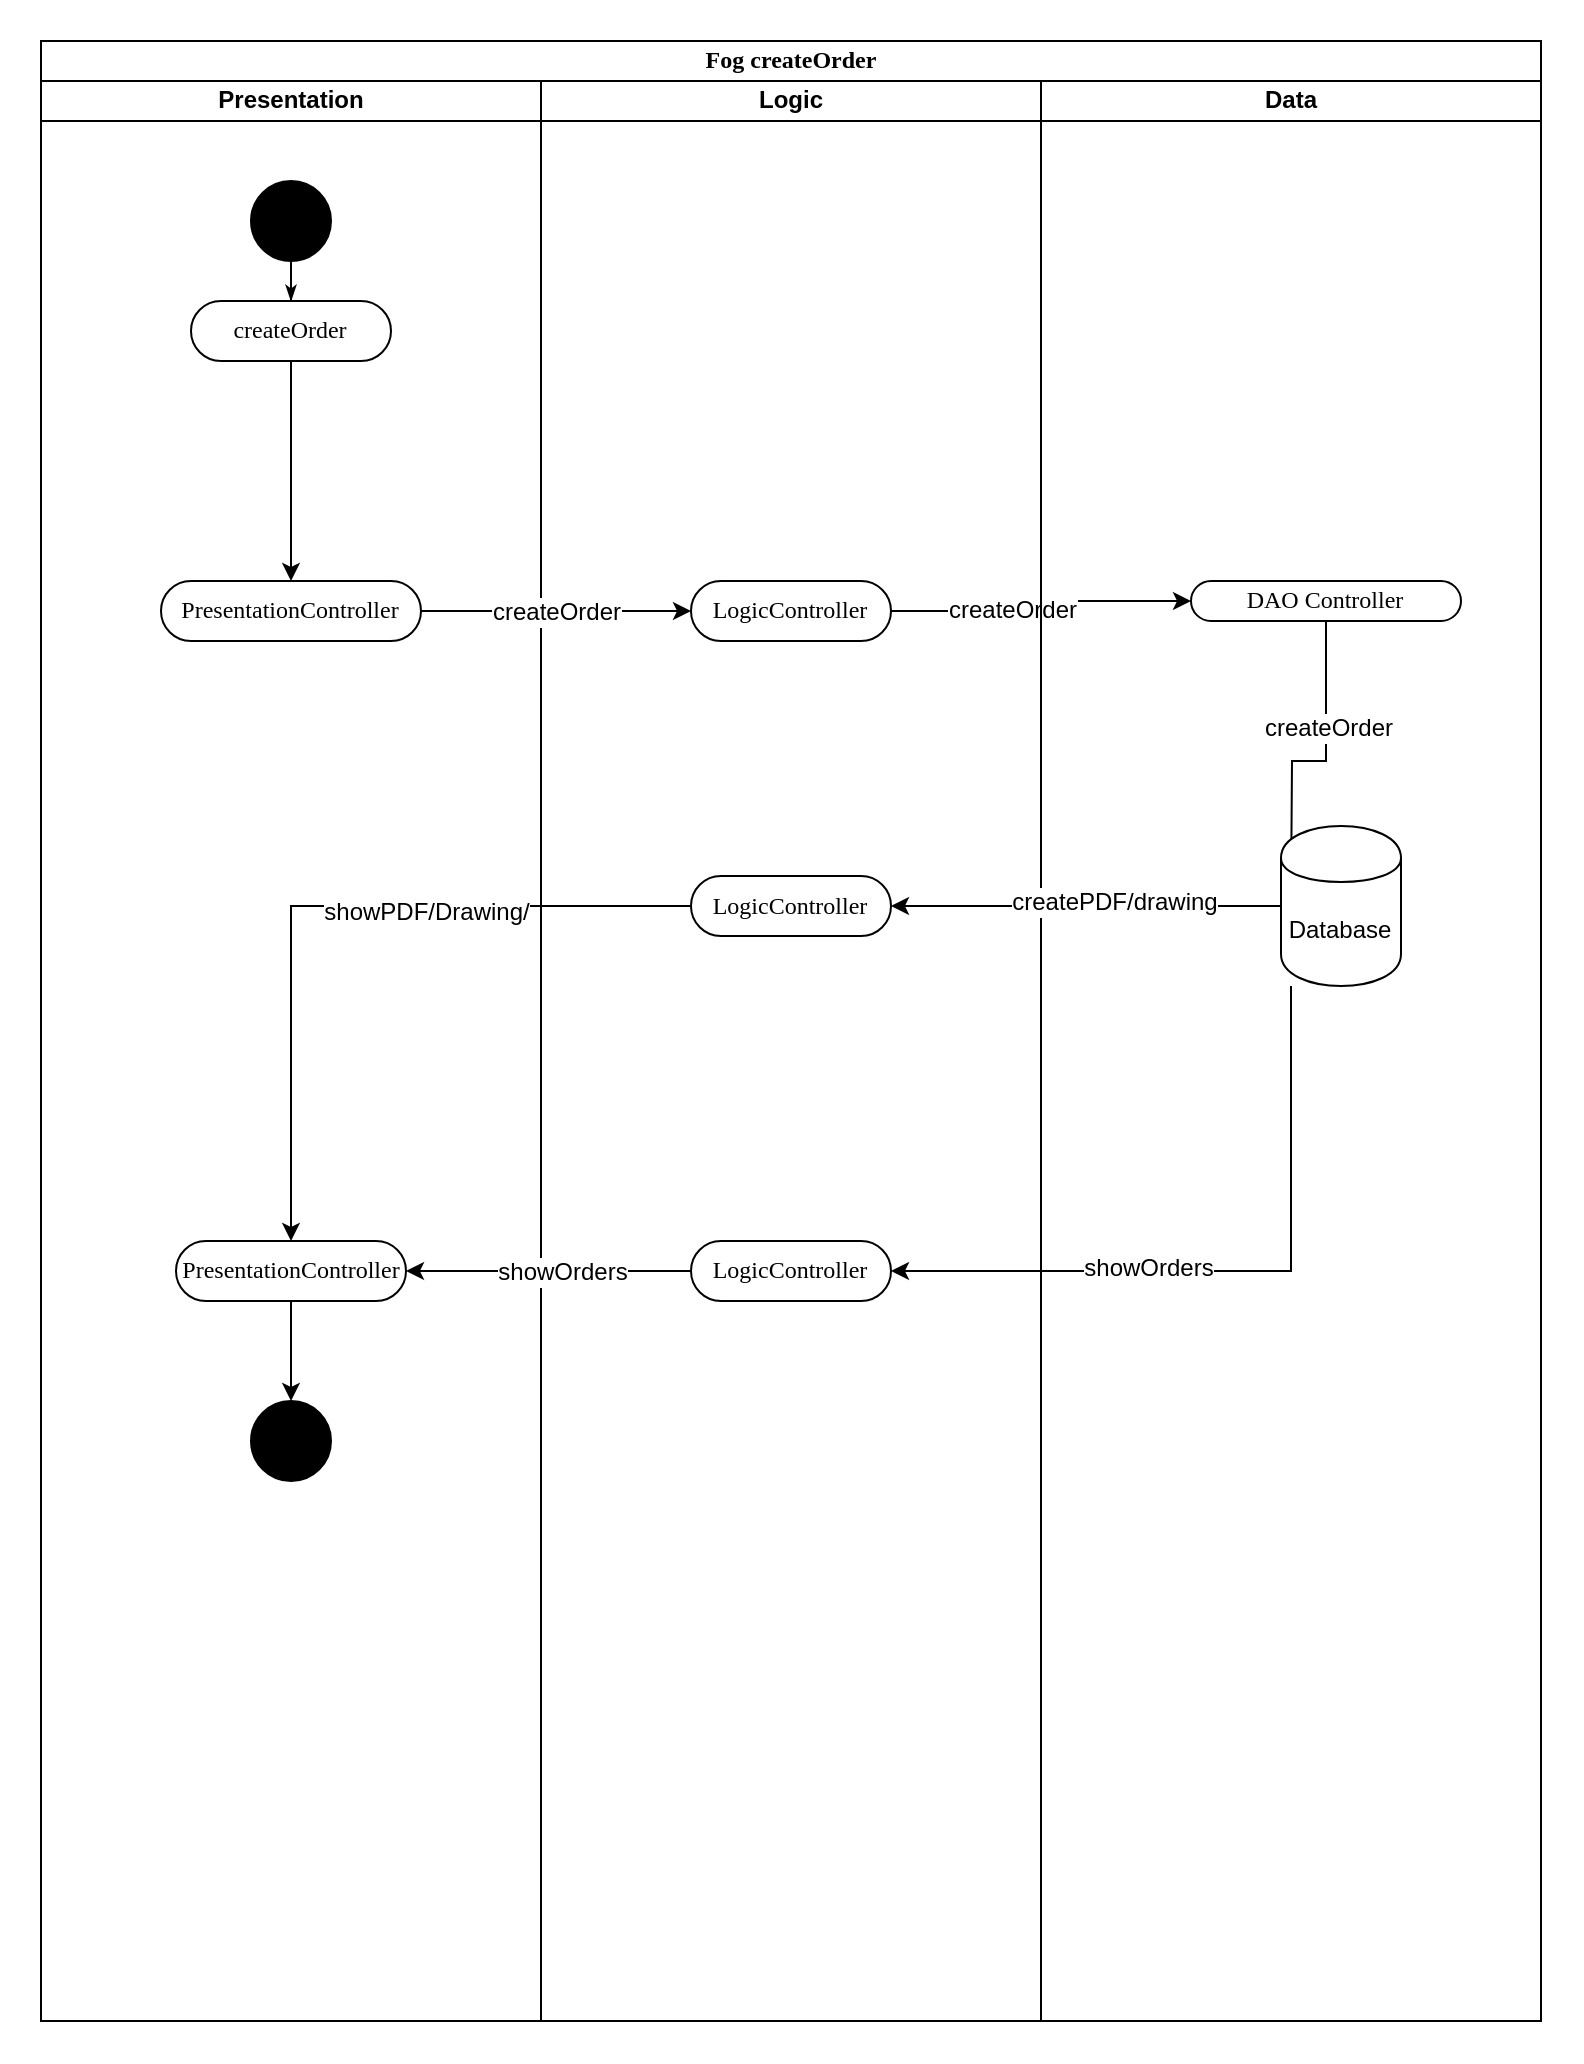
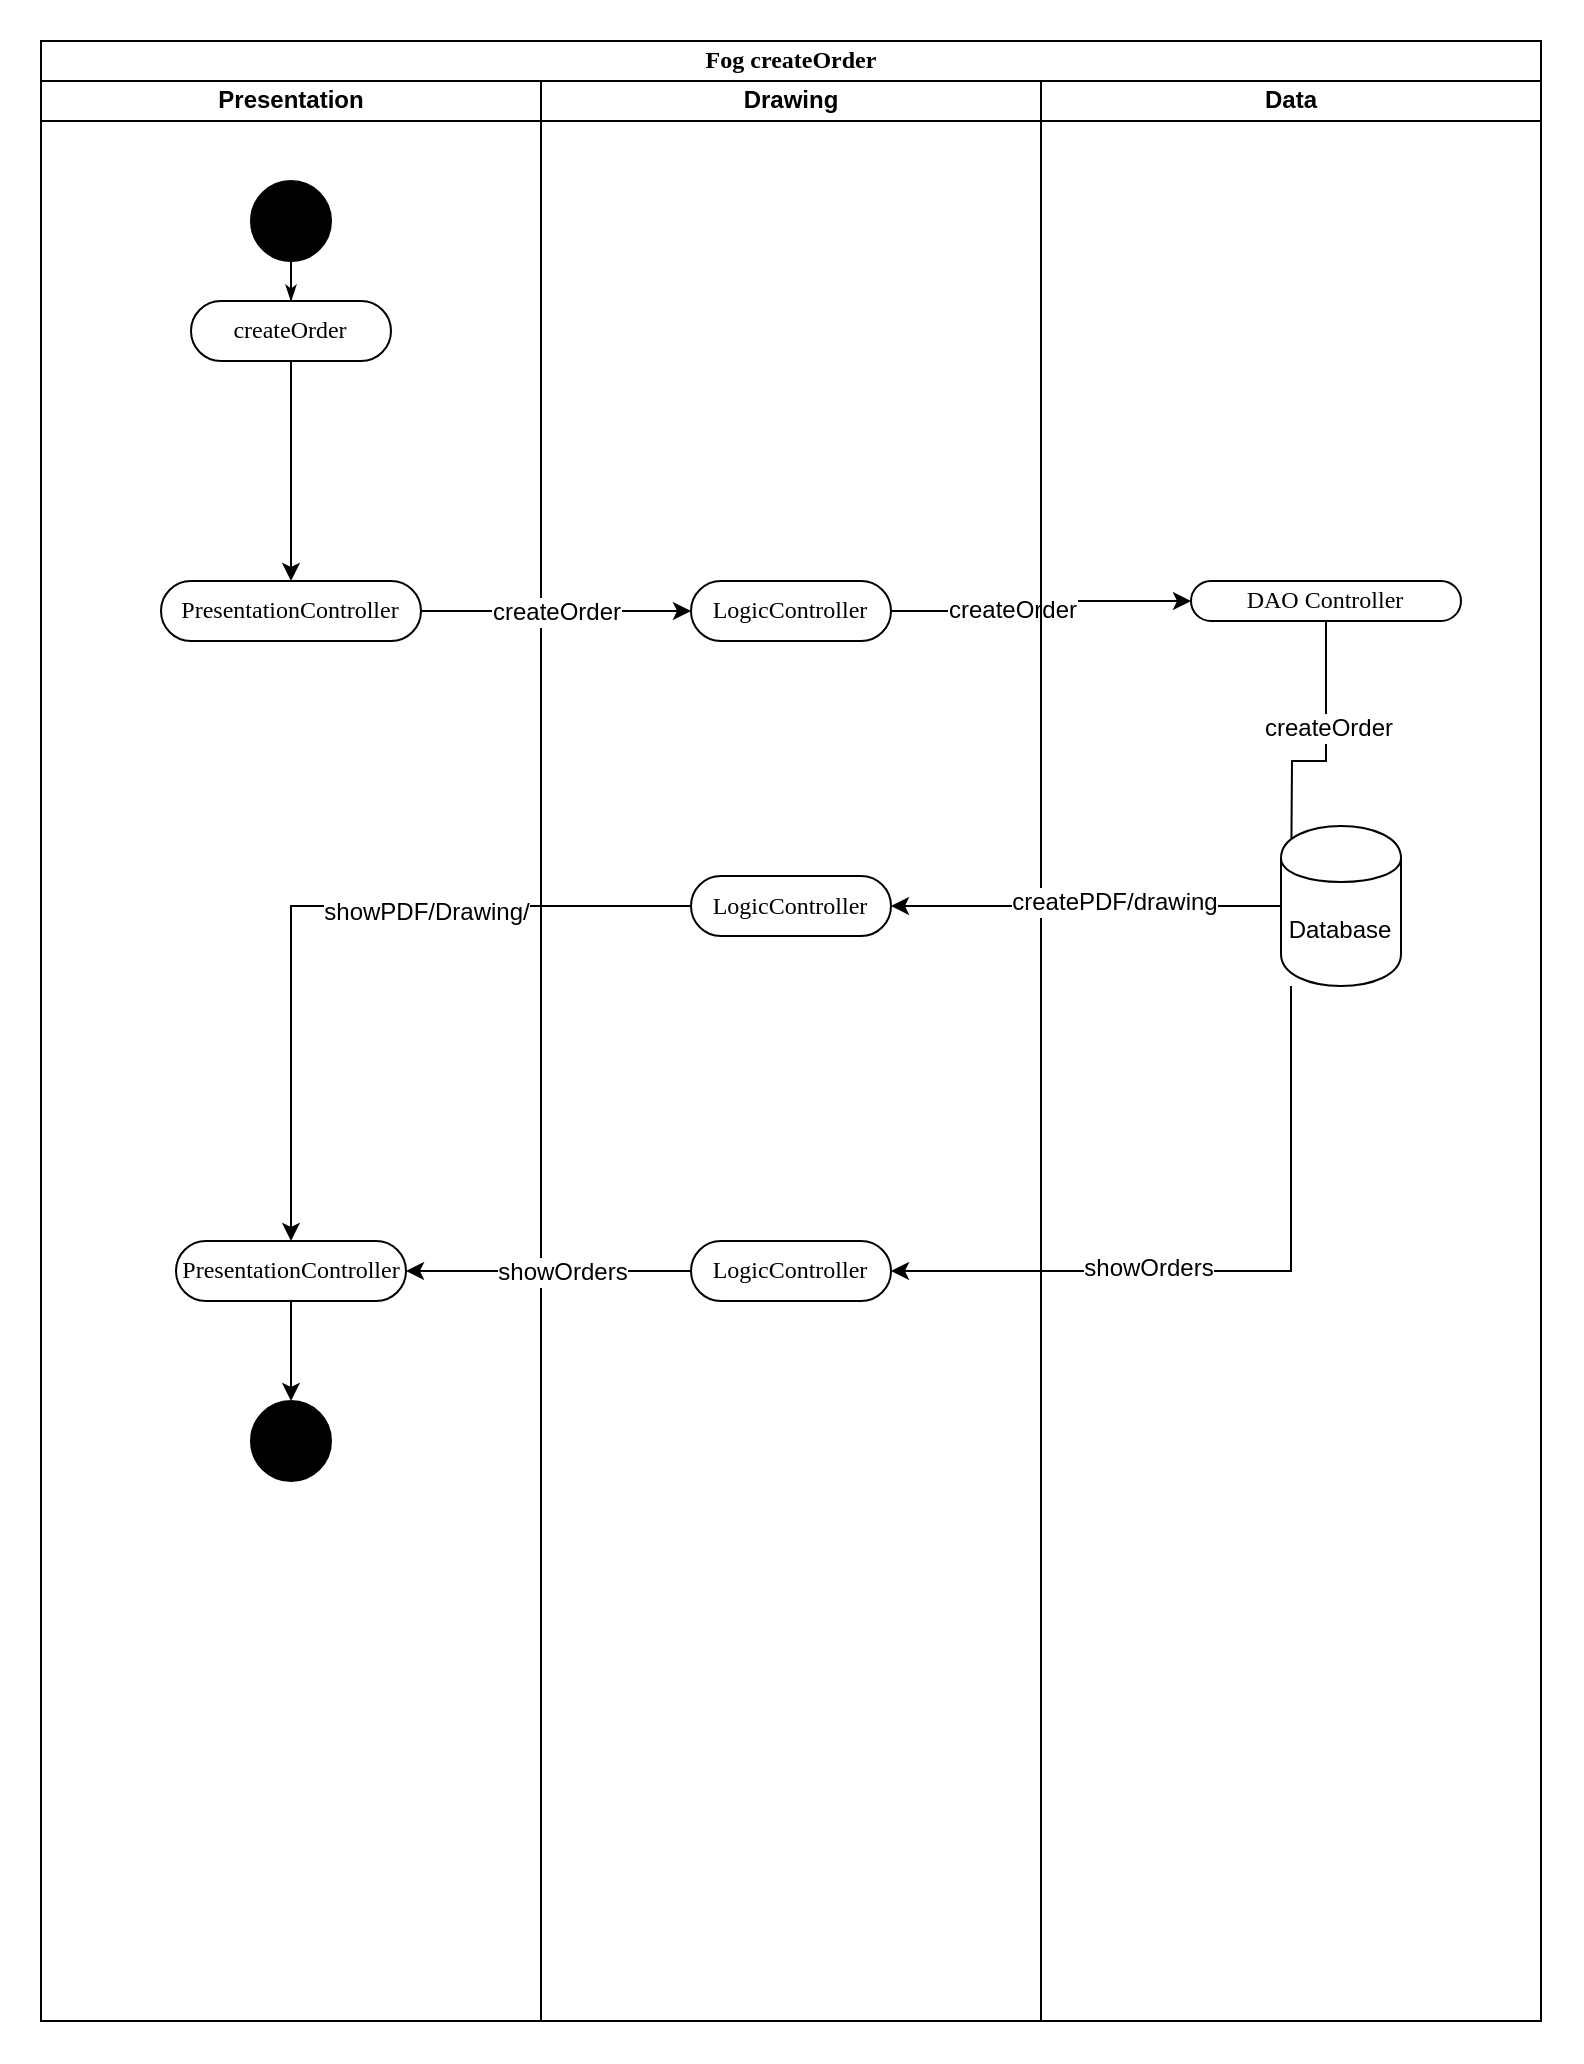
(792, 101) -> (792, 101)
